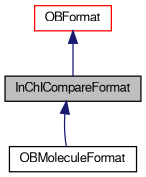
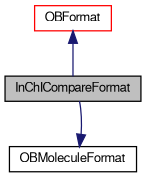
(65, 130) -> (81, 118)
